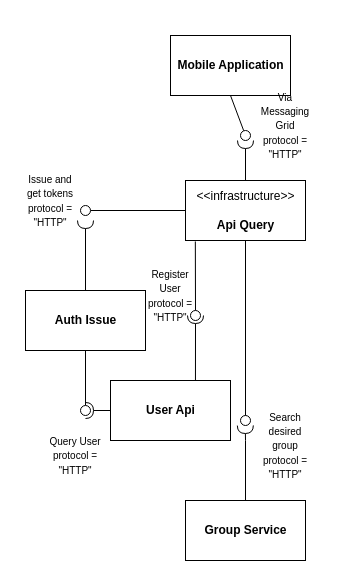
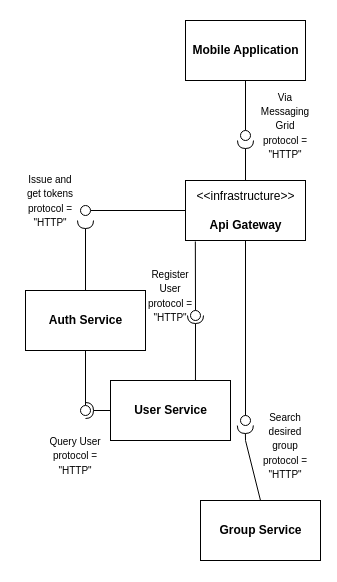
(231, 66) -> (246, 51)
(246, 211) -> (246, 211)
(86, 321) -> (86, 321)
(171, 411) -> (171, 411)
(246, 531) -> (261, 531)
